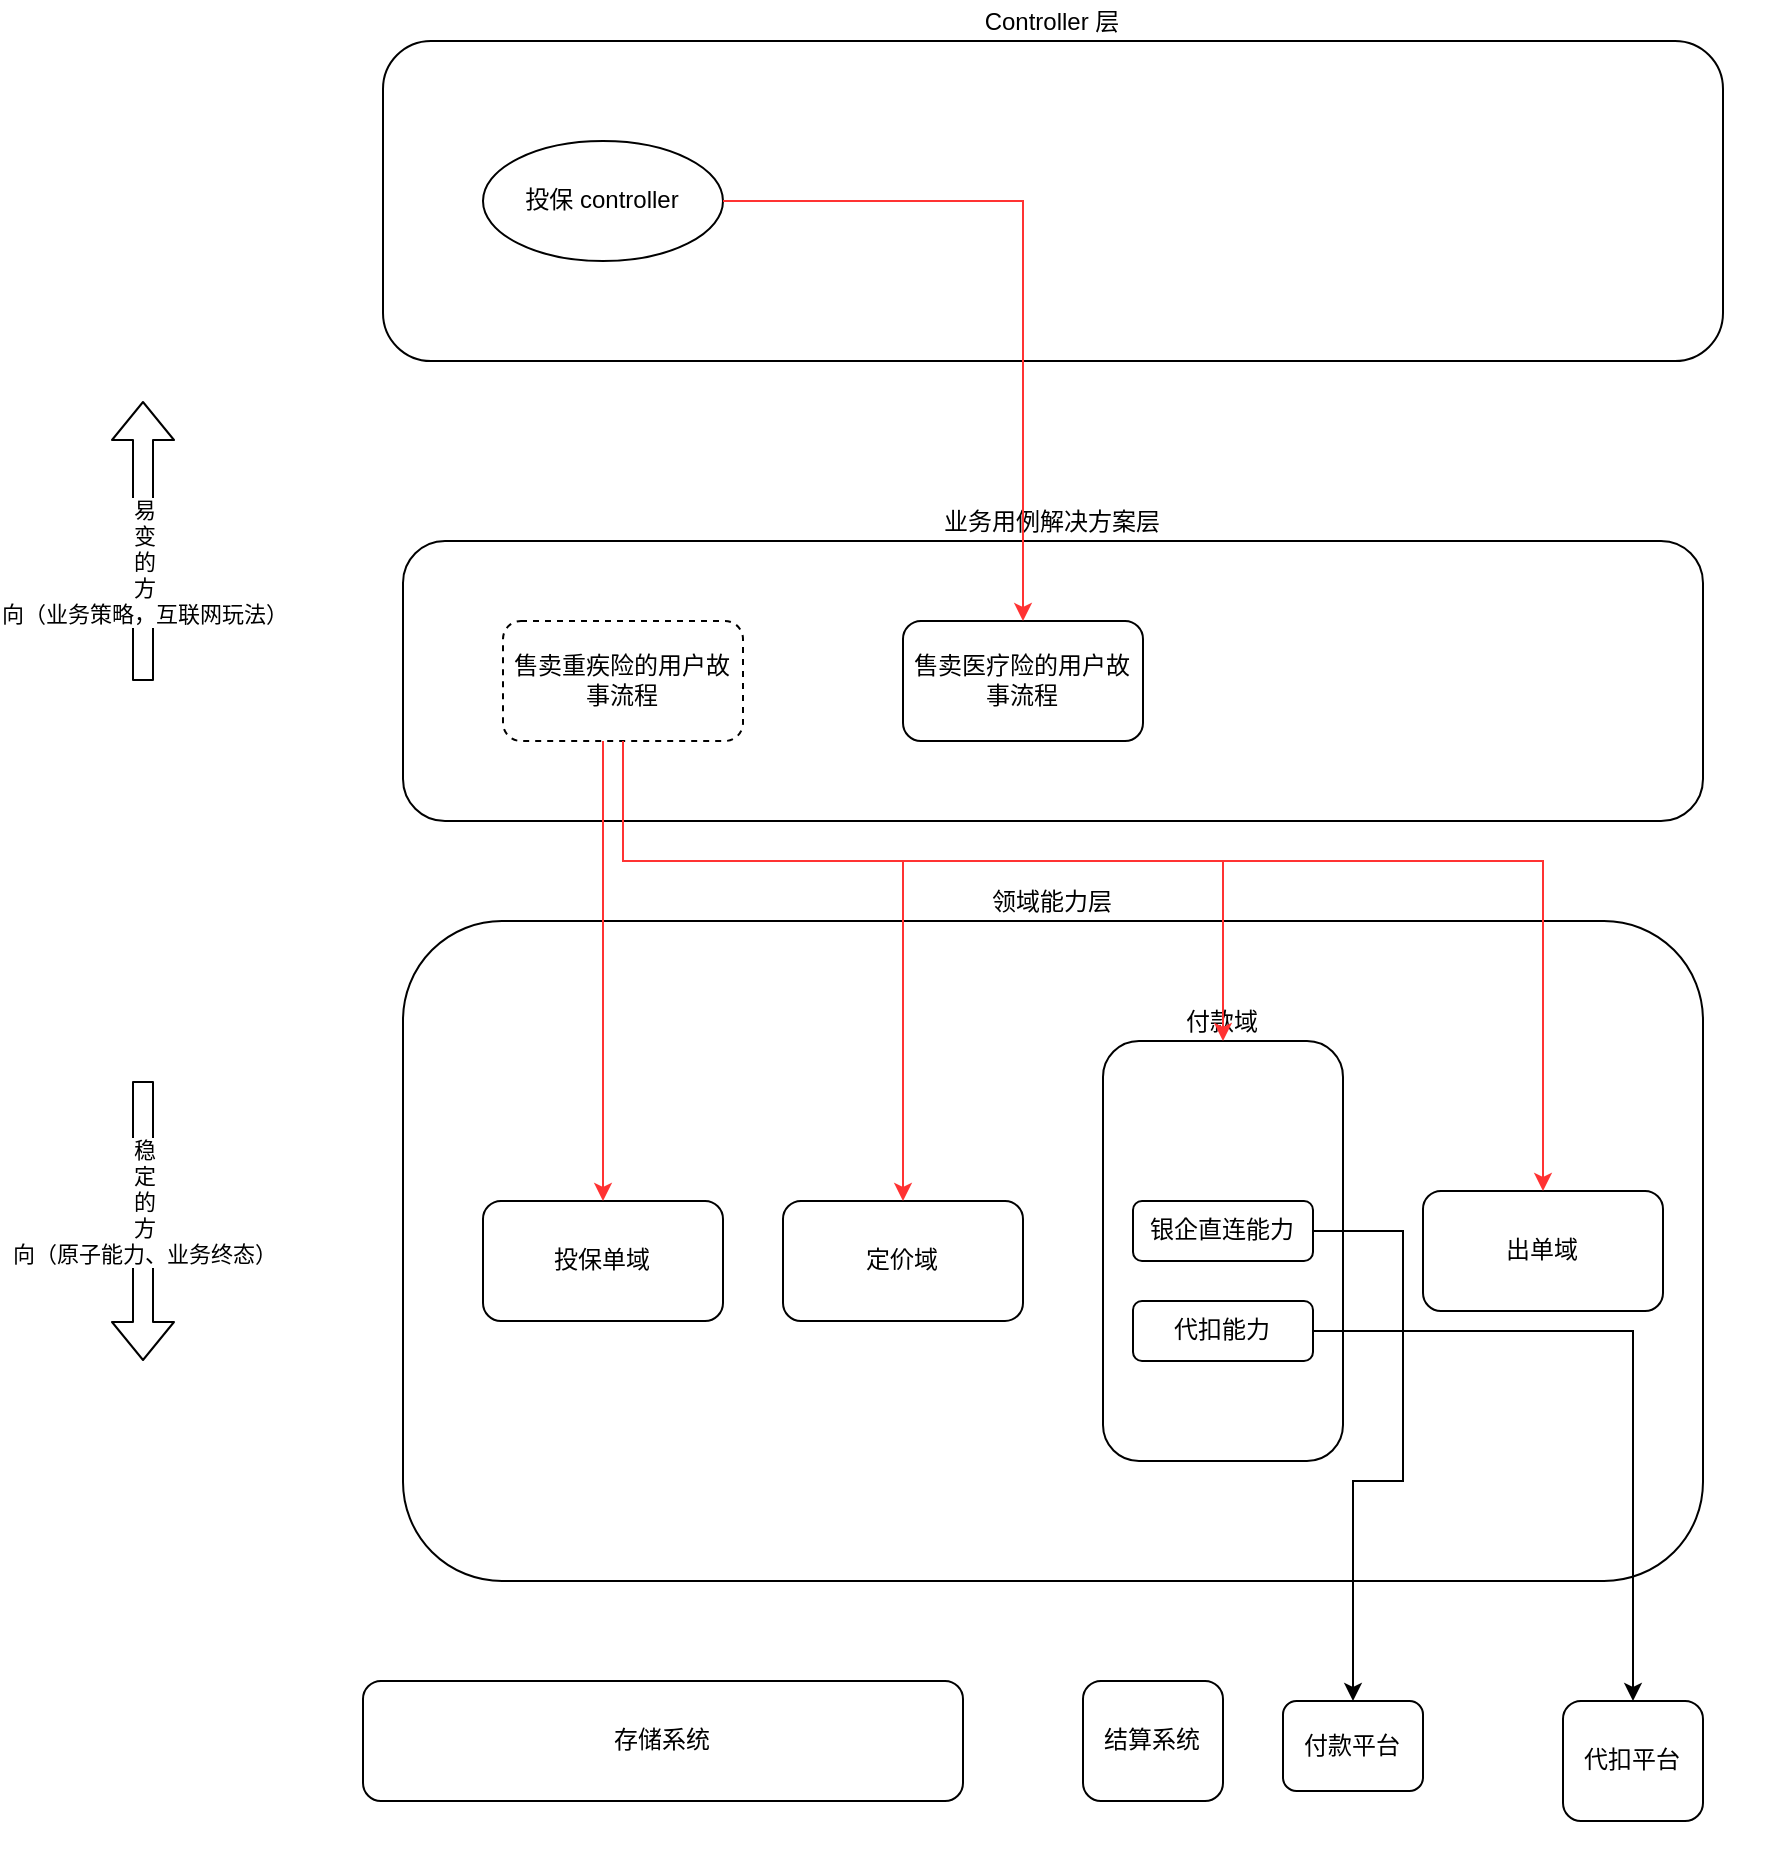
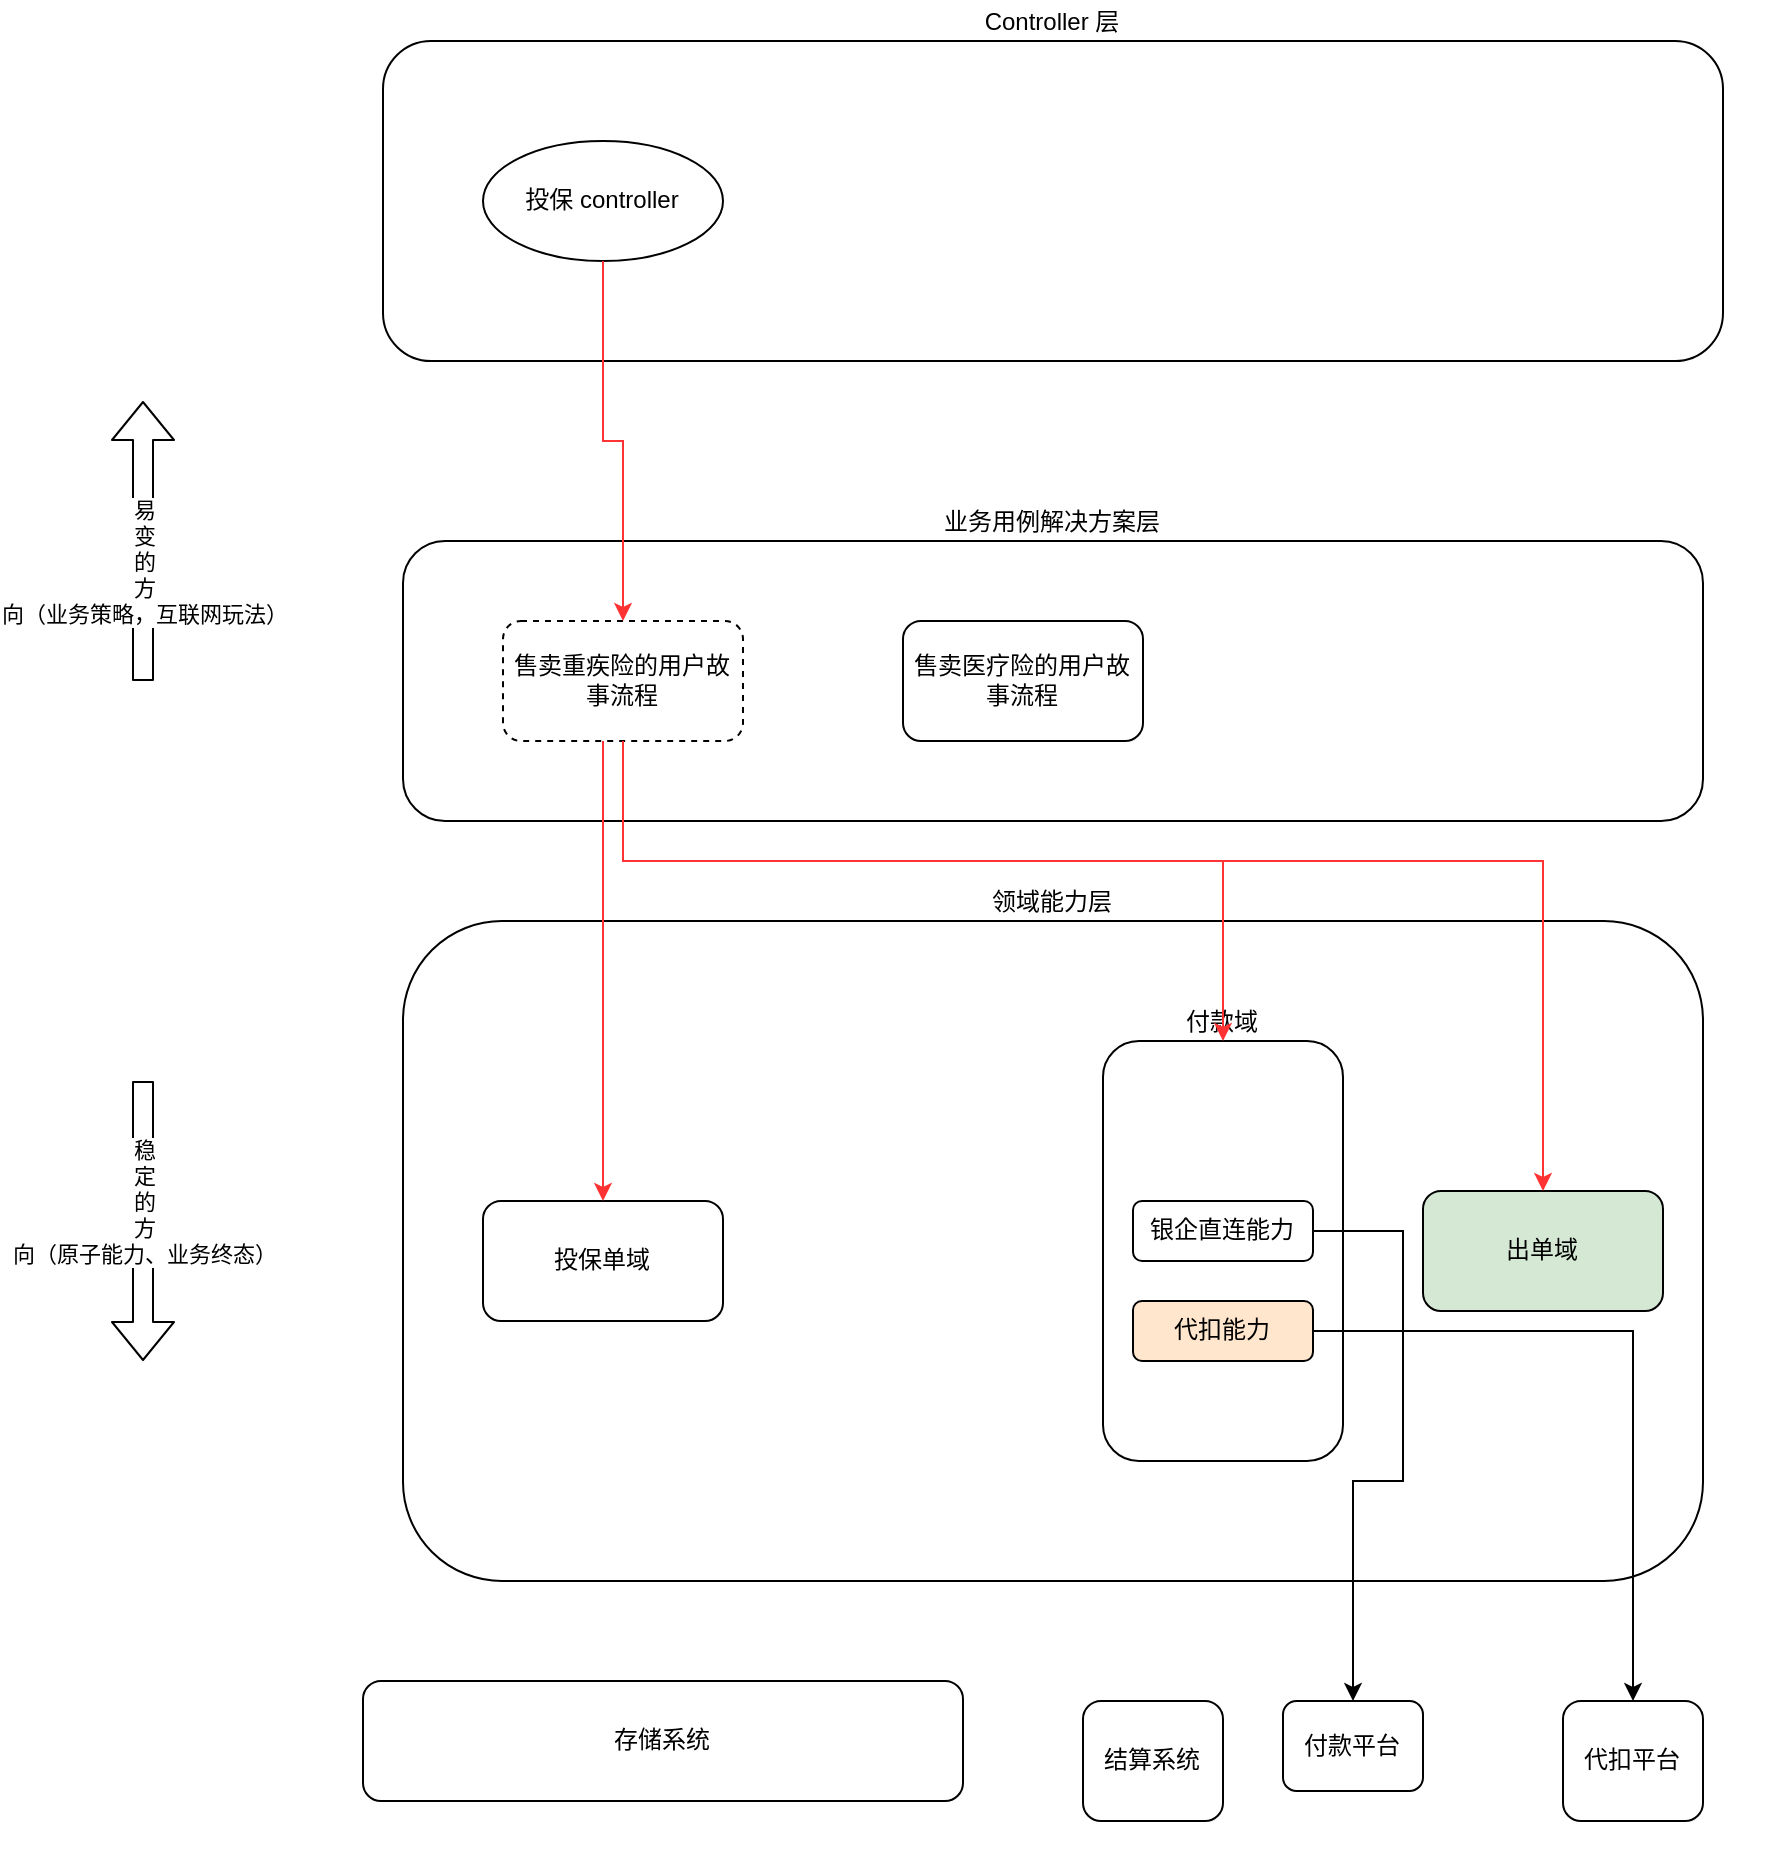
(1023, 254) -> (606, 441)
(903, 1026) -> none
(1543, 1251) -> (1543, 1251)
(903, 1261) -> none
(1223, 1331) -> (1223, 1331)
(1153, 1741) -> (1153, 1761)
